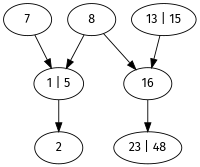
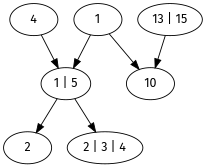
(28, 20) -> (34, 20)
(92, 20) -> (98, 20)
(148, 84) -> (150, 84)
none -> (105, 148)
(148, 148) -> none
